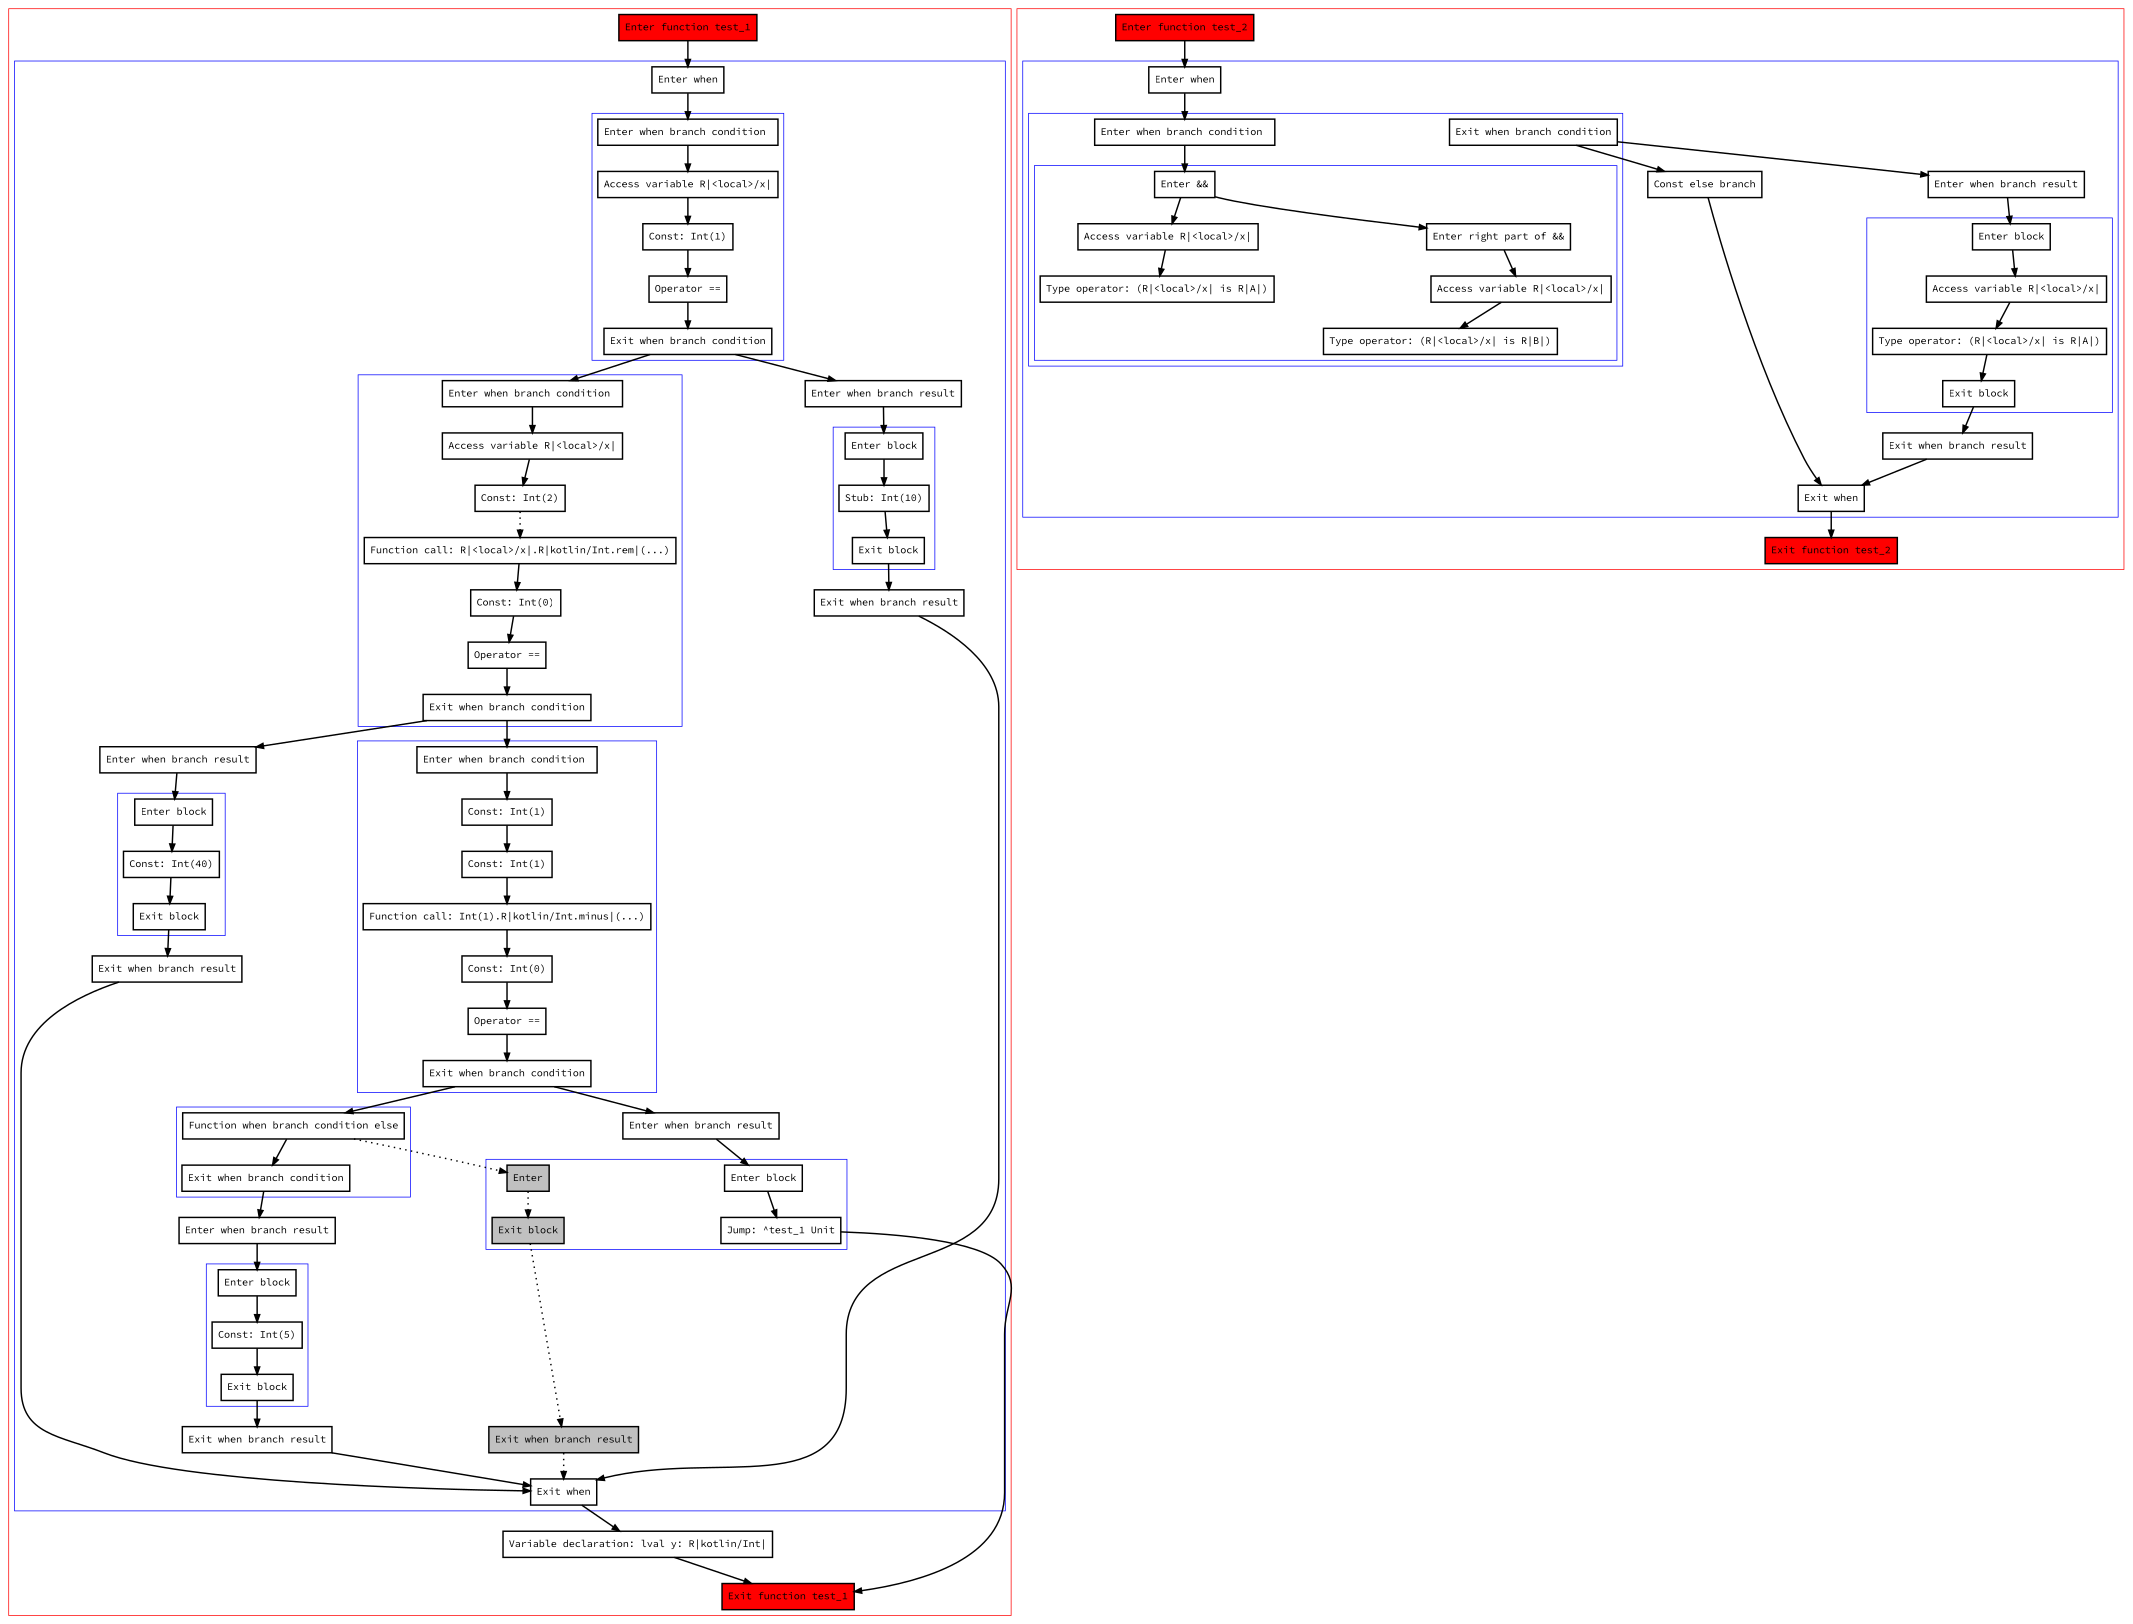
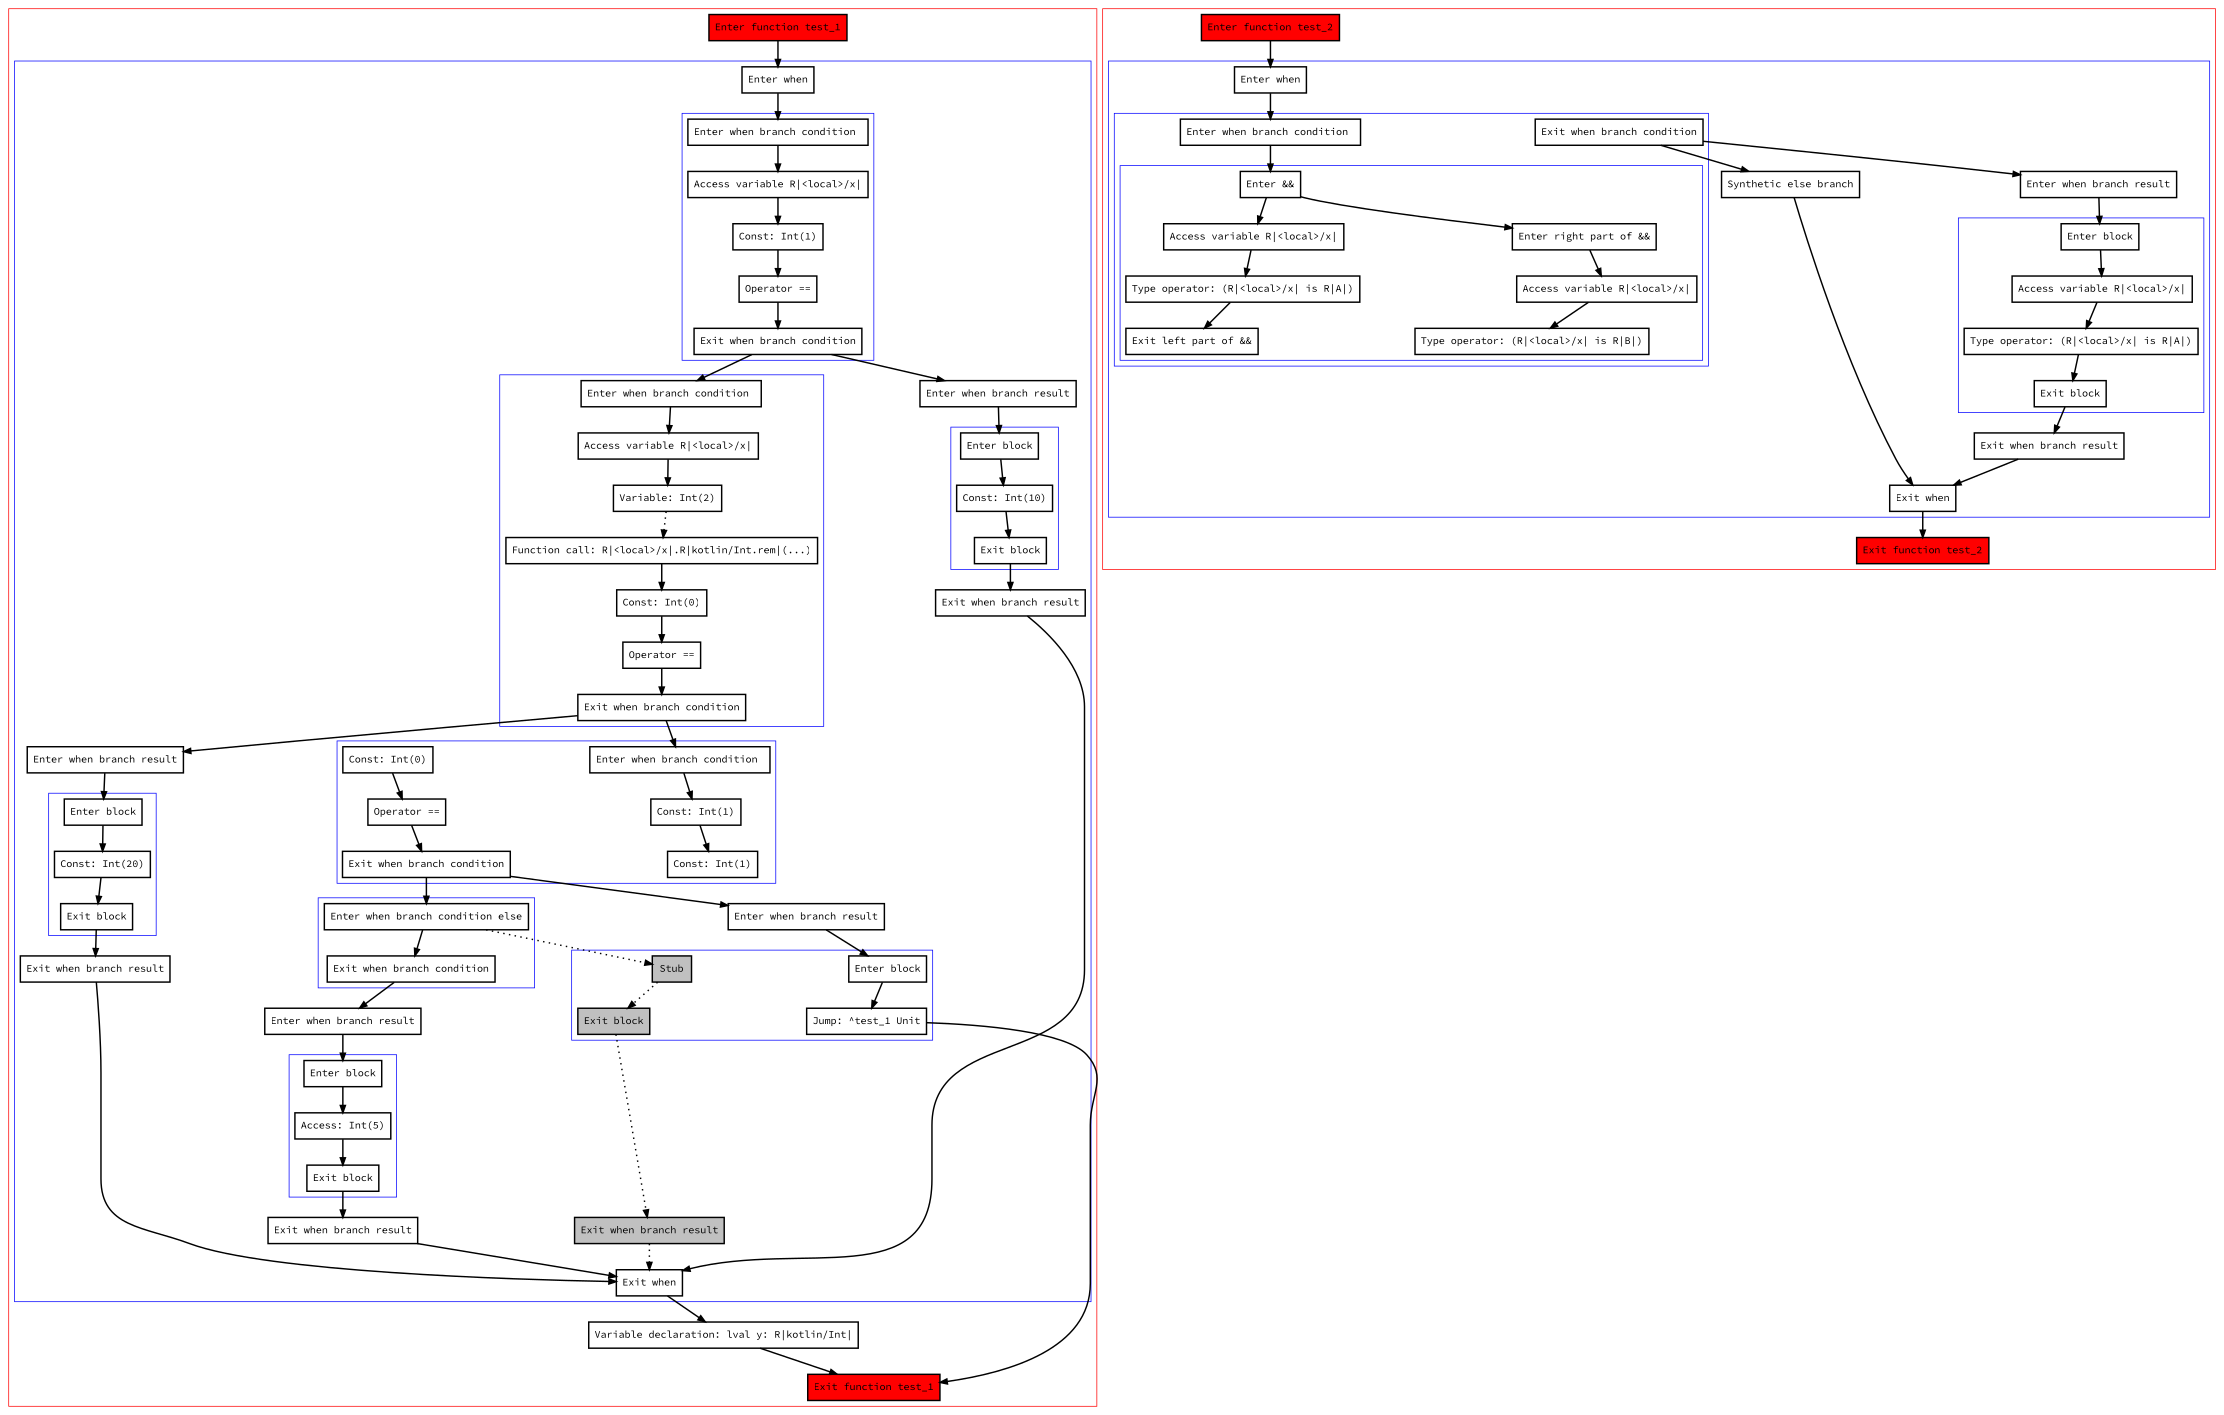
(1705, 185) -> (1791, 185)
none -> (1192, 341)
(520, 498) -> (668, 498)
(884, 498) -> (1005, 498)
(171, 864) -> (102, 864)
(507, 917) -> none
(293, 1126) -> (426, 917)
(528, 1178) -> (672, 969)
(257, 1335) -> (343, 1126)
